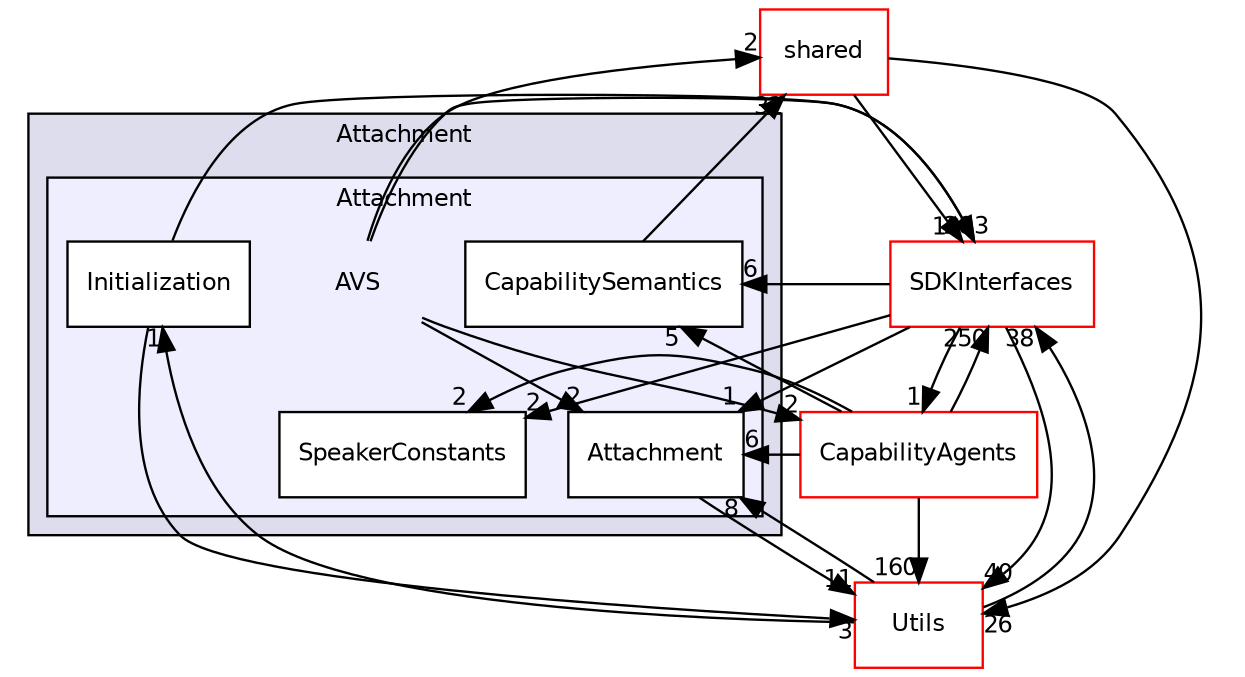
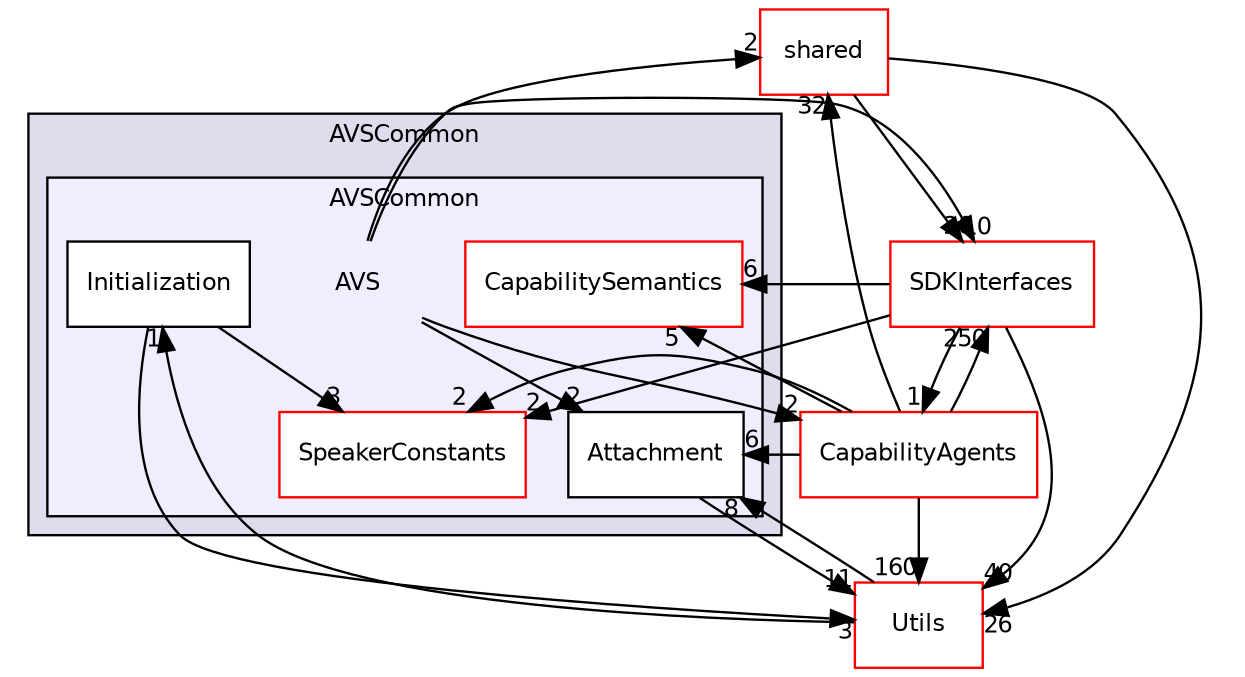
(445, 96) -> (270, 362)
(405, 136) -> (405, 136)
(690, 193) -> (855, 267)
(604, 284) -> (604, 284)
(835, 364) -> none
(403, 455) -> (403, 455)
(1092, 499) -> none
